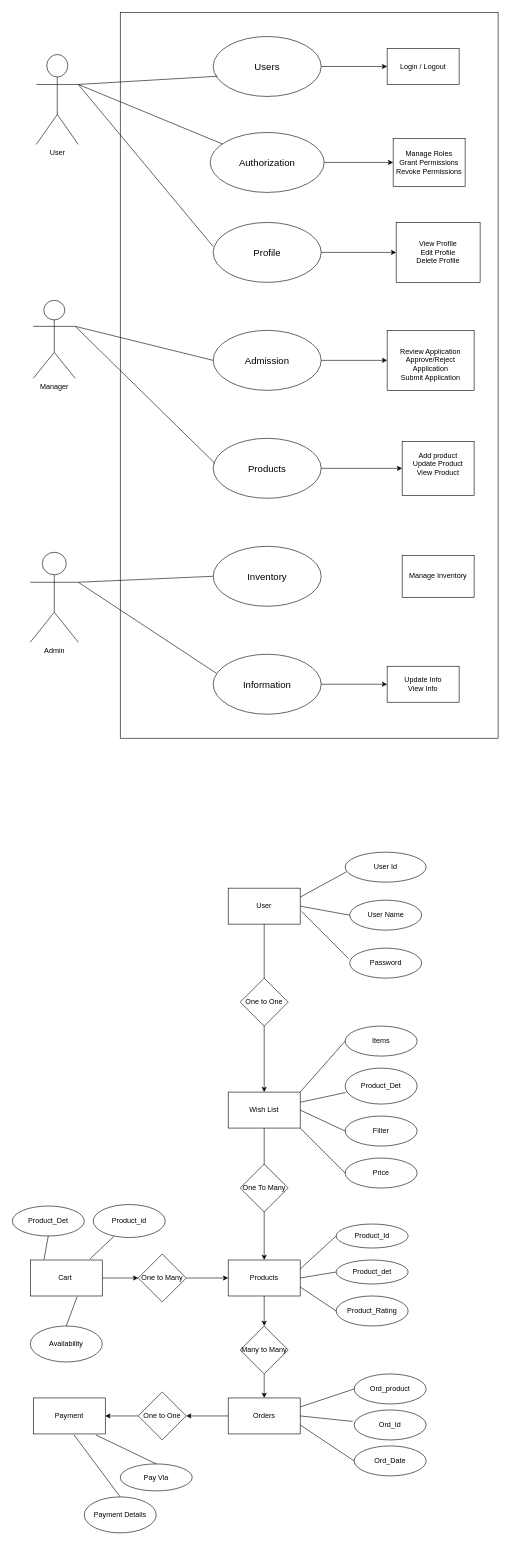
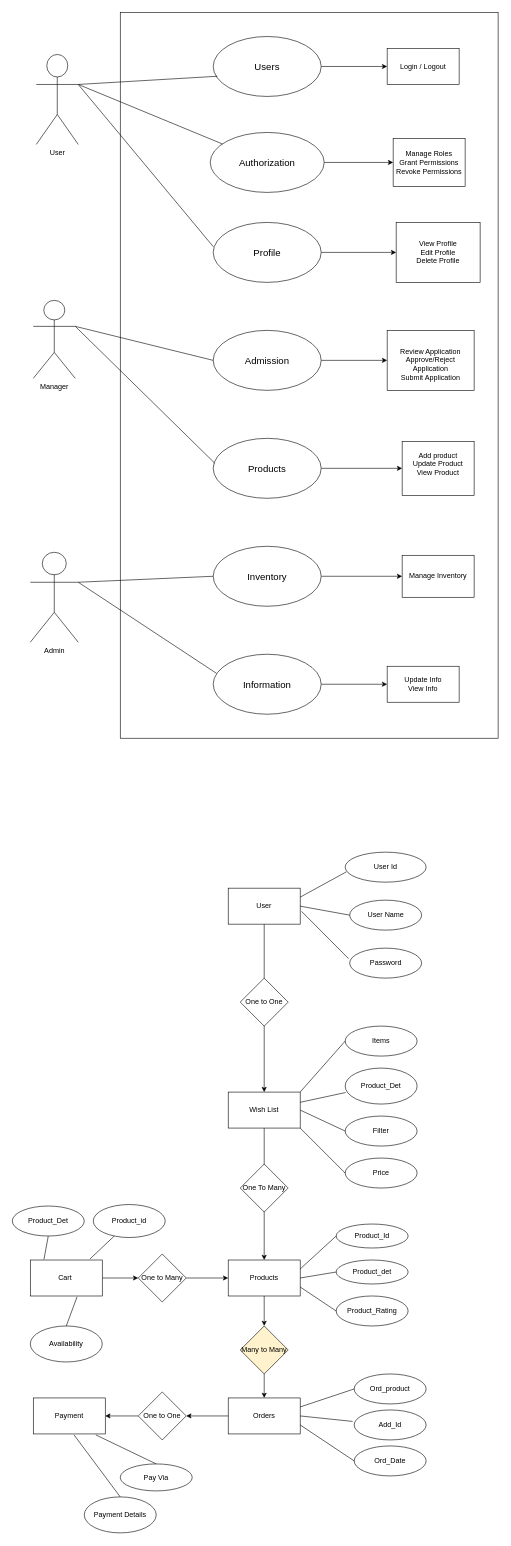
none -> (396, 576)
(264, 1350) -> (264, 1350)
(390, 1425) -> (390, 1425)
